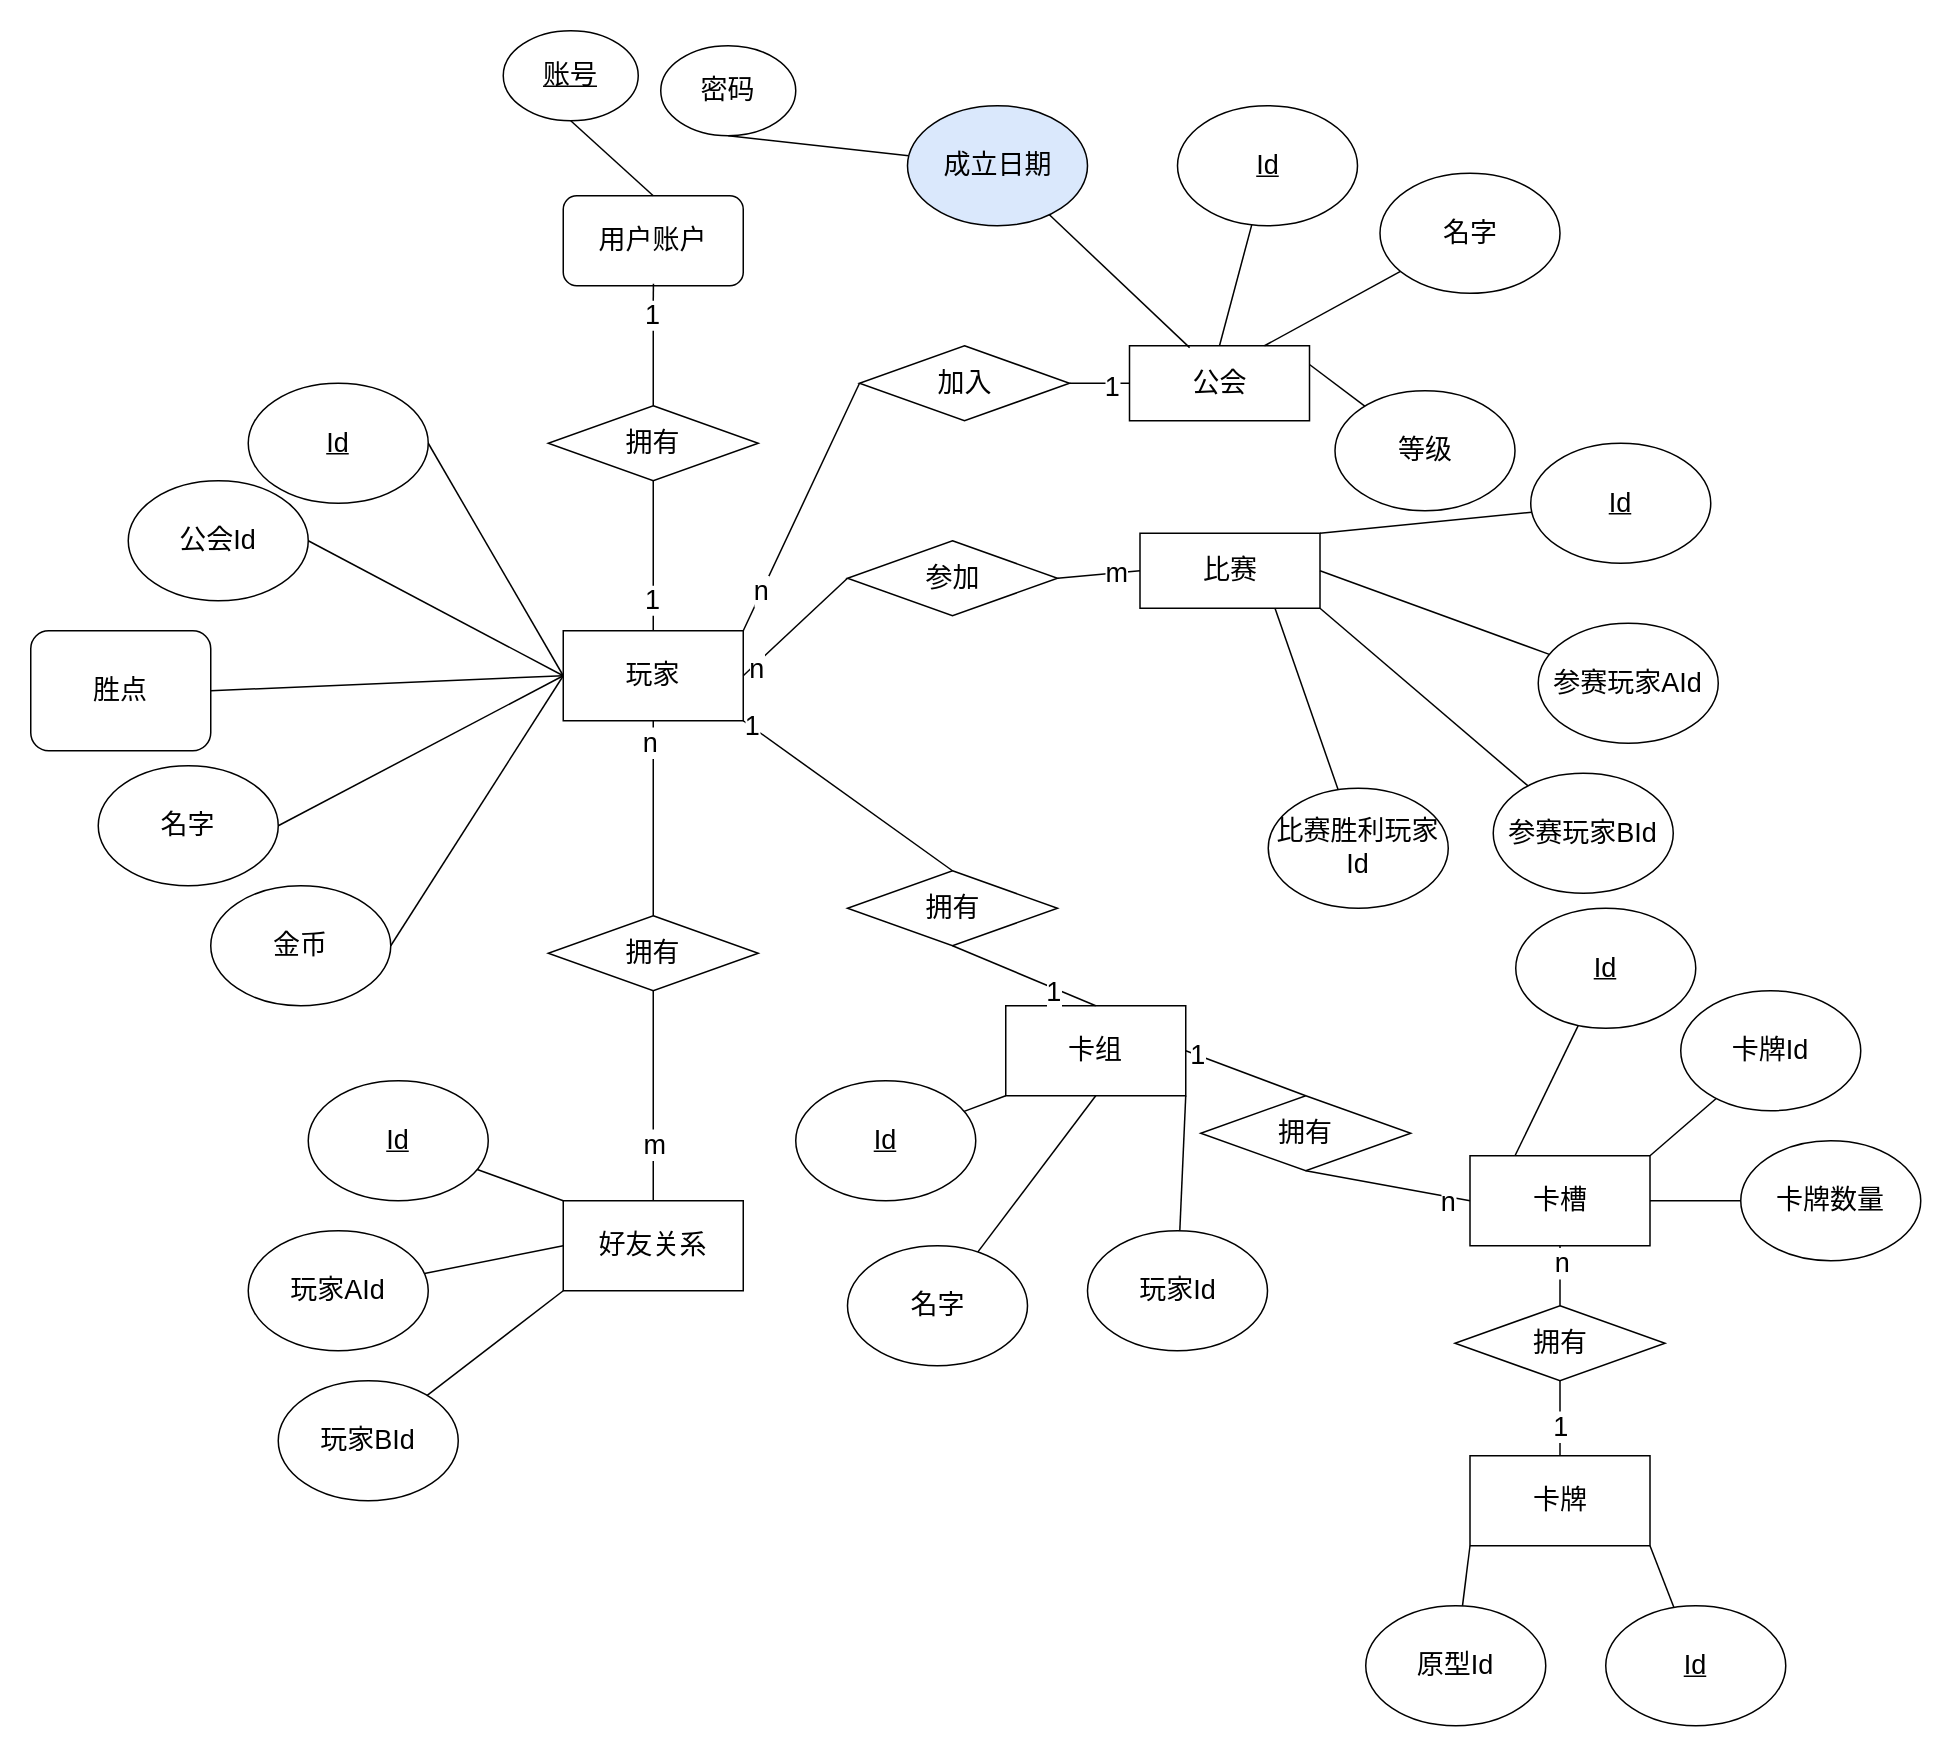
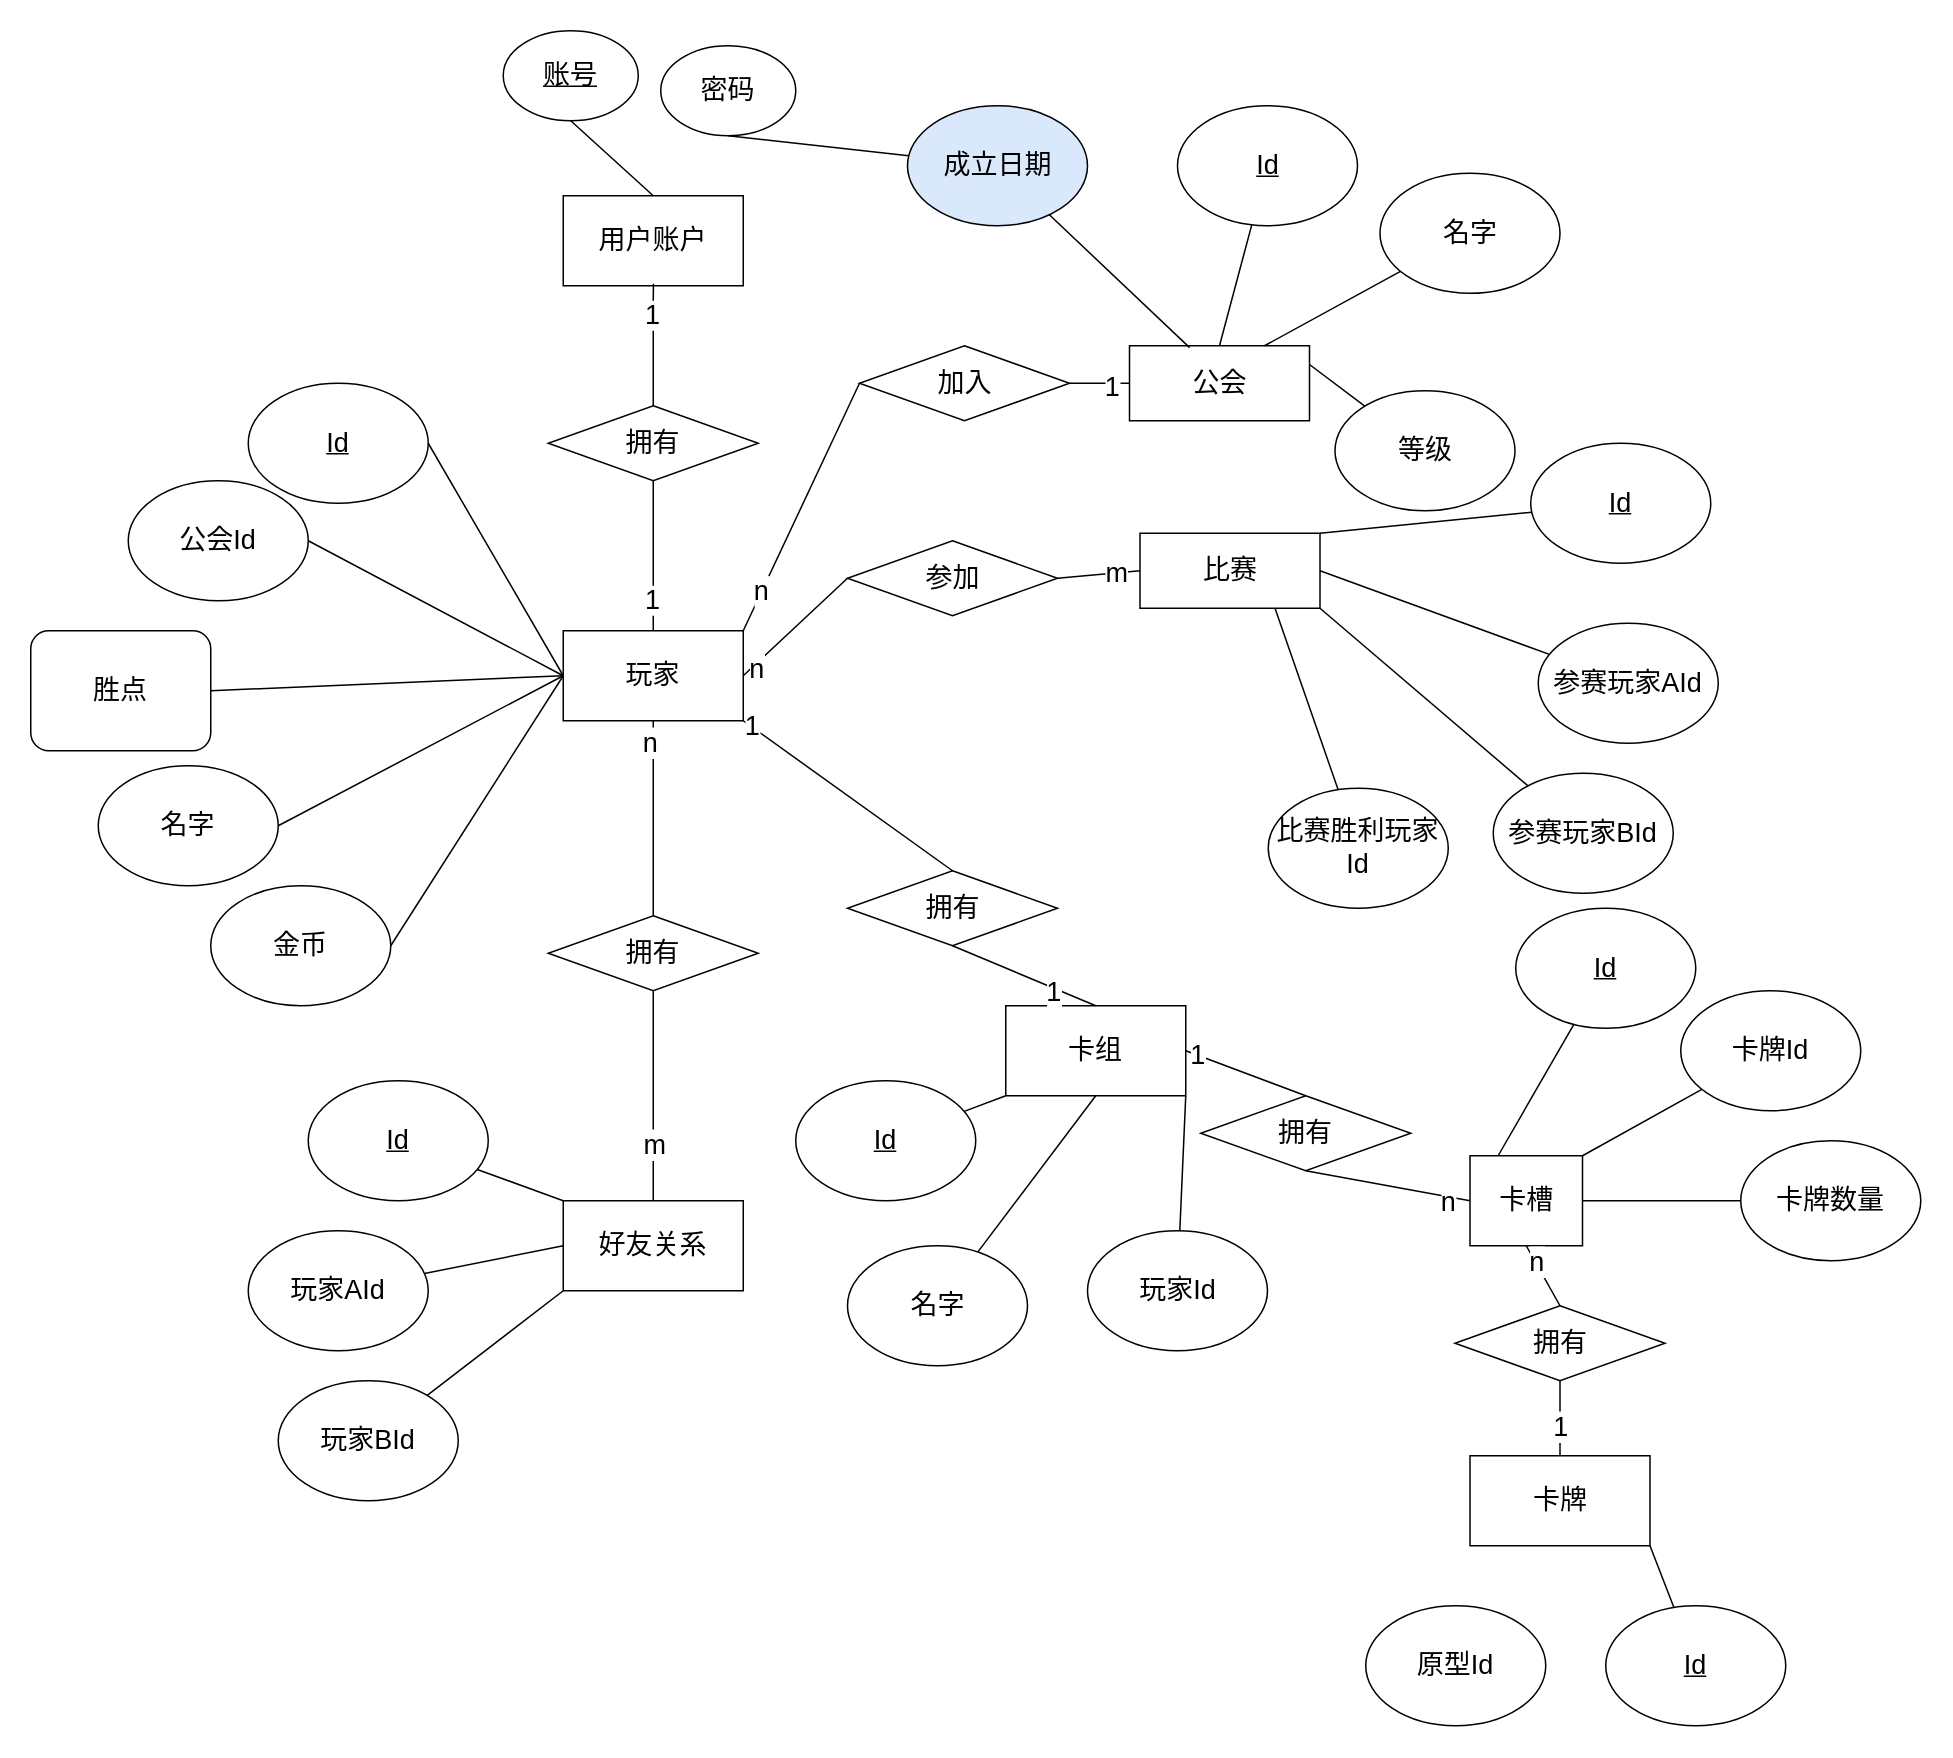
(653, 241) -> (653, 241)
(1560, 1201) -> (1526, 1201)
(1466, 1576) -> none
